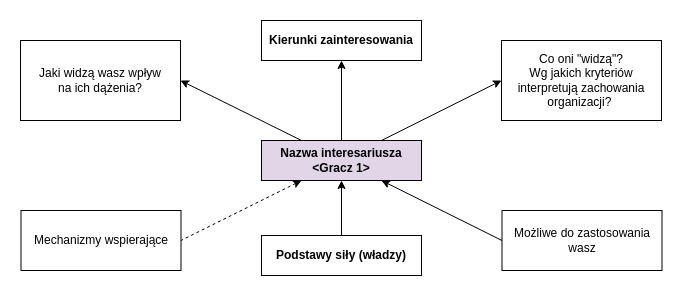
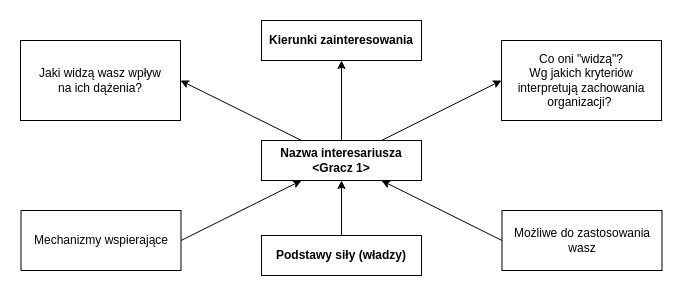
(342, 161) -> (342, 161)
(238, 212) -> (238, 212)
